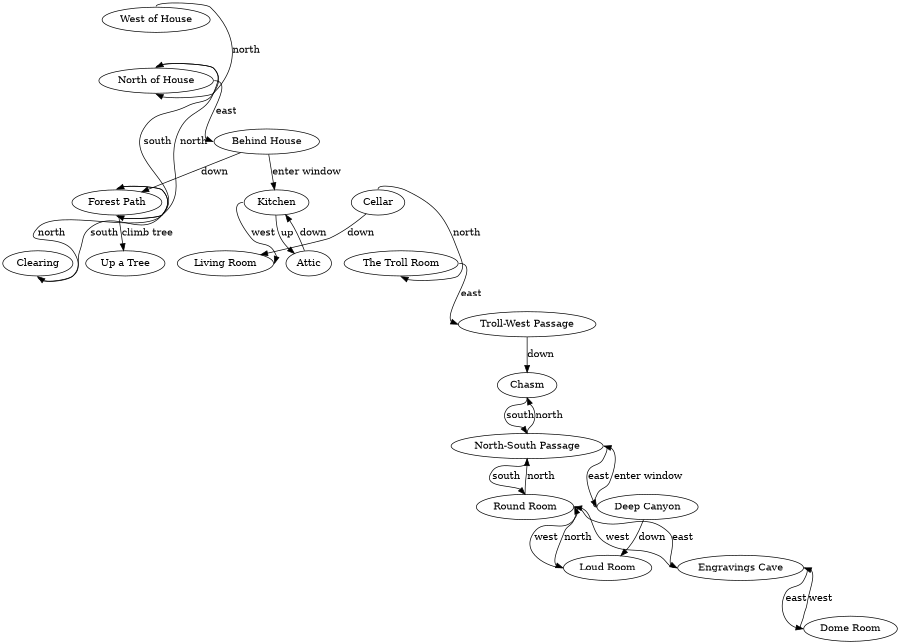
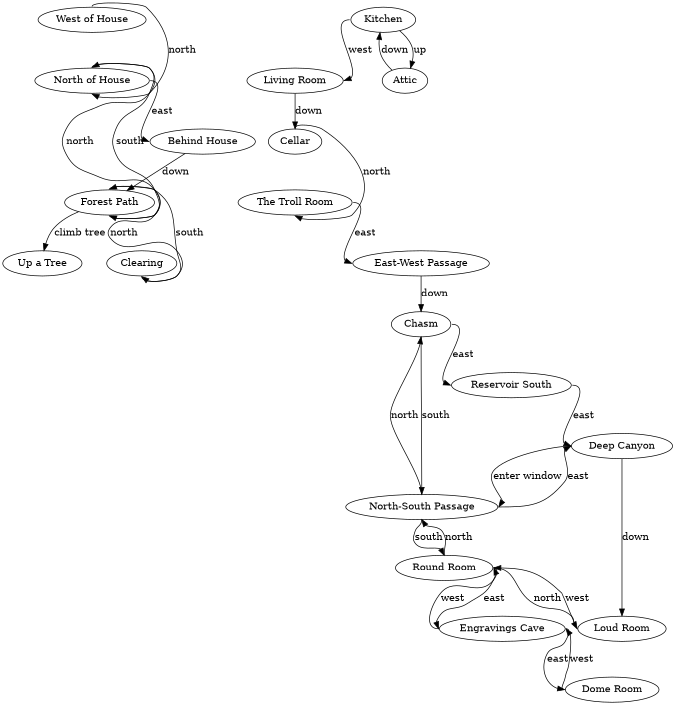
(271, 169) -> none
(320, 241) -> (295, 108)
(527, 324) -> (421, 263)
none -> (511, 385)
